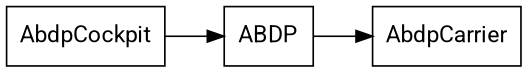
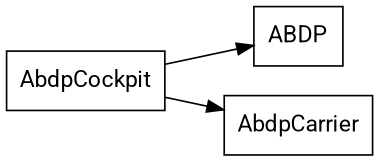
(335, 36) -> (186, 102)
